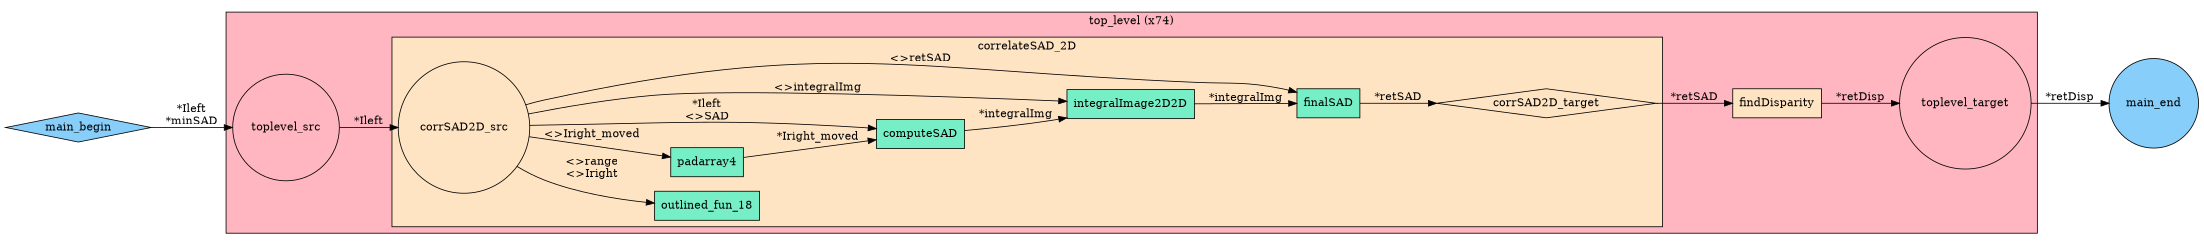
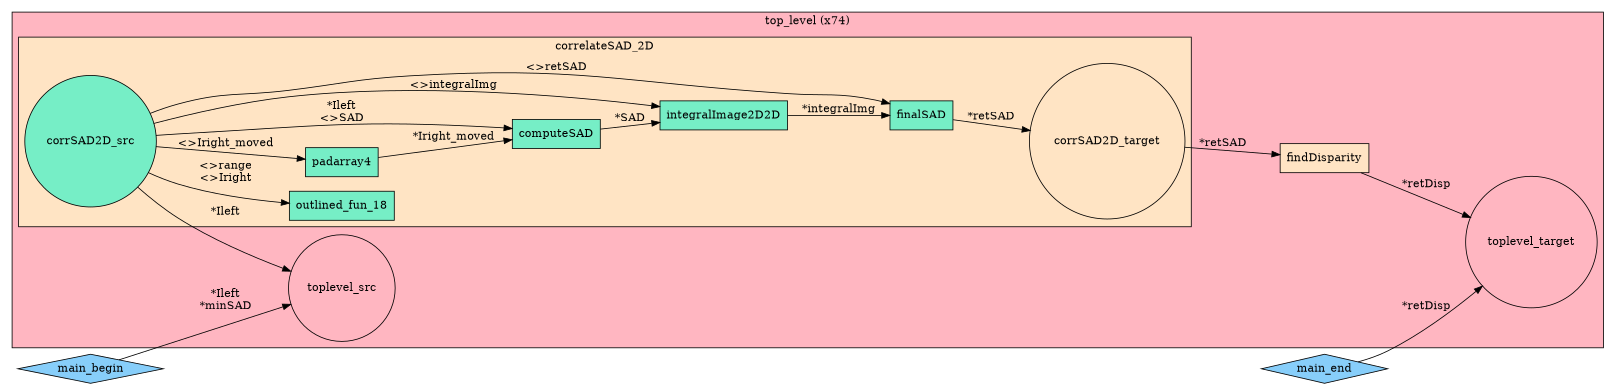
(1546, 103) -> (1107, 141)
(2066, 103) -> (1420, 332)
(2154, 103) -> (1325, 369)
(1016, 114) -> (630, 118)
(365, 127) -> (207, 234)
(464, 127) -> (91, 141)
